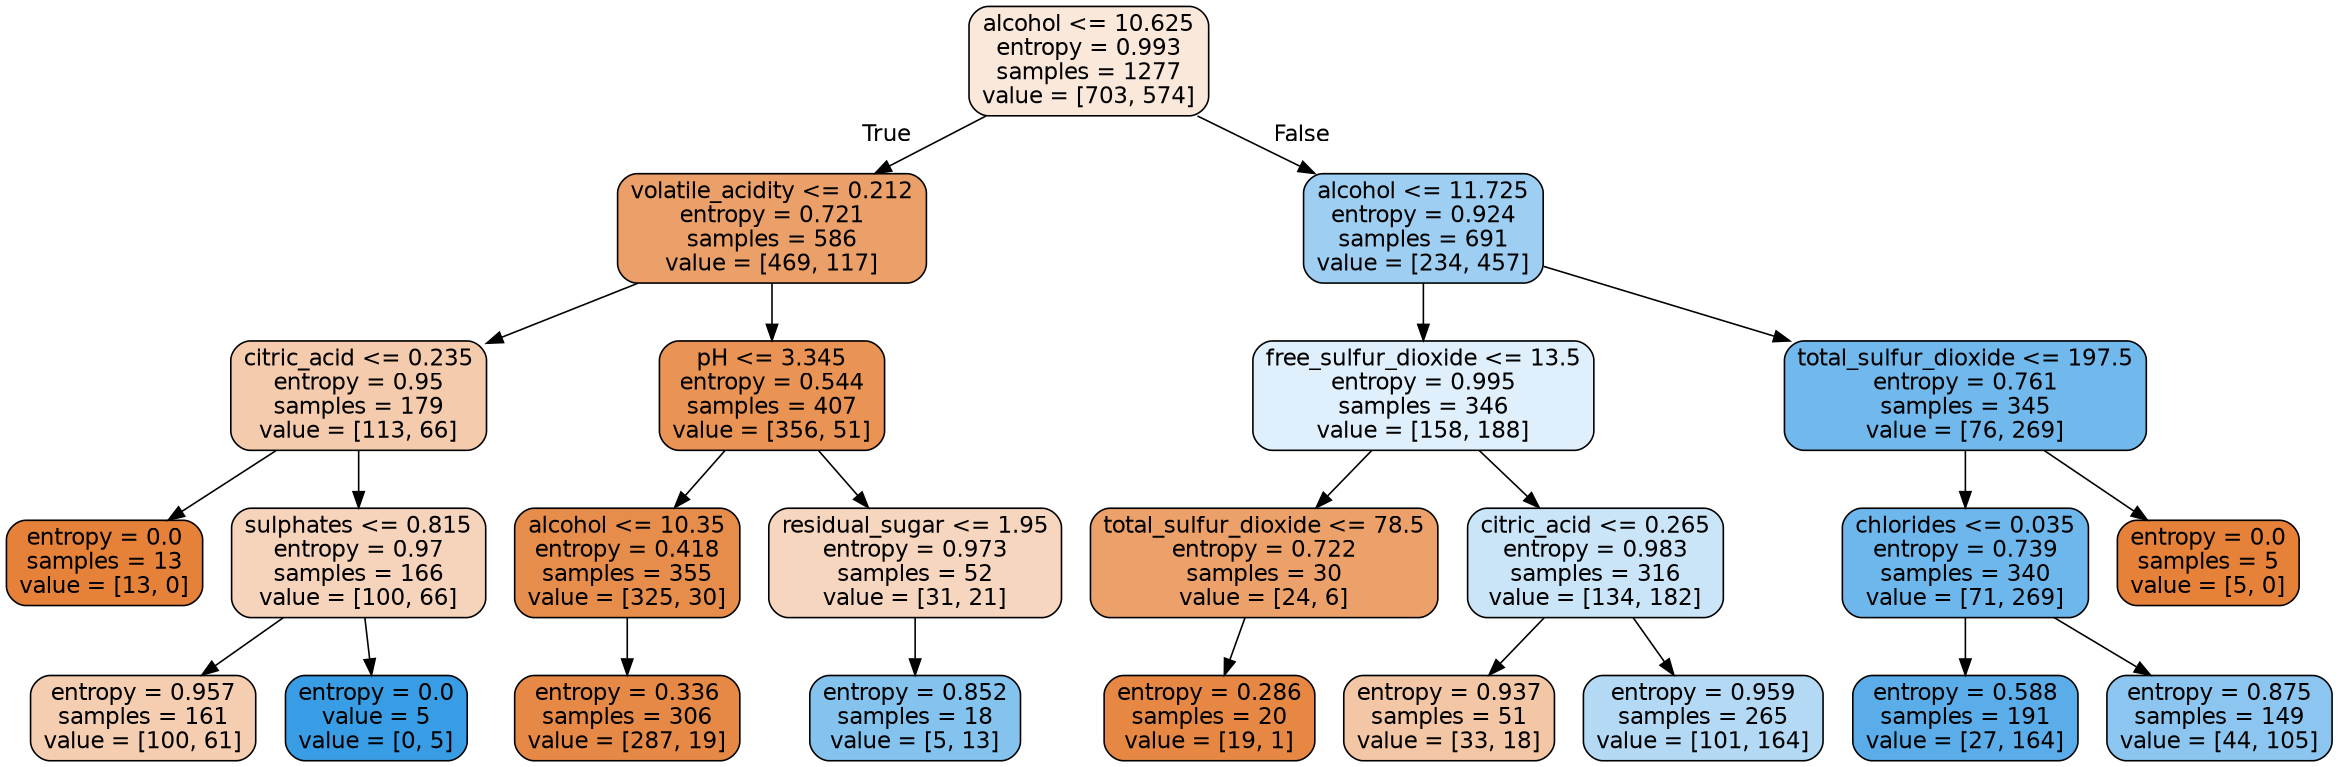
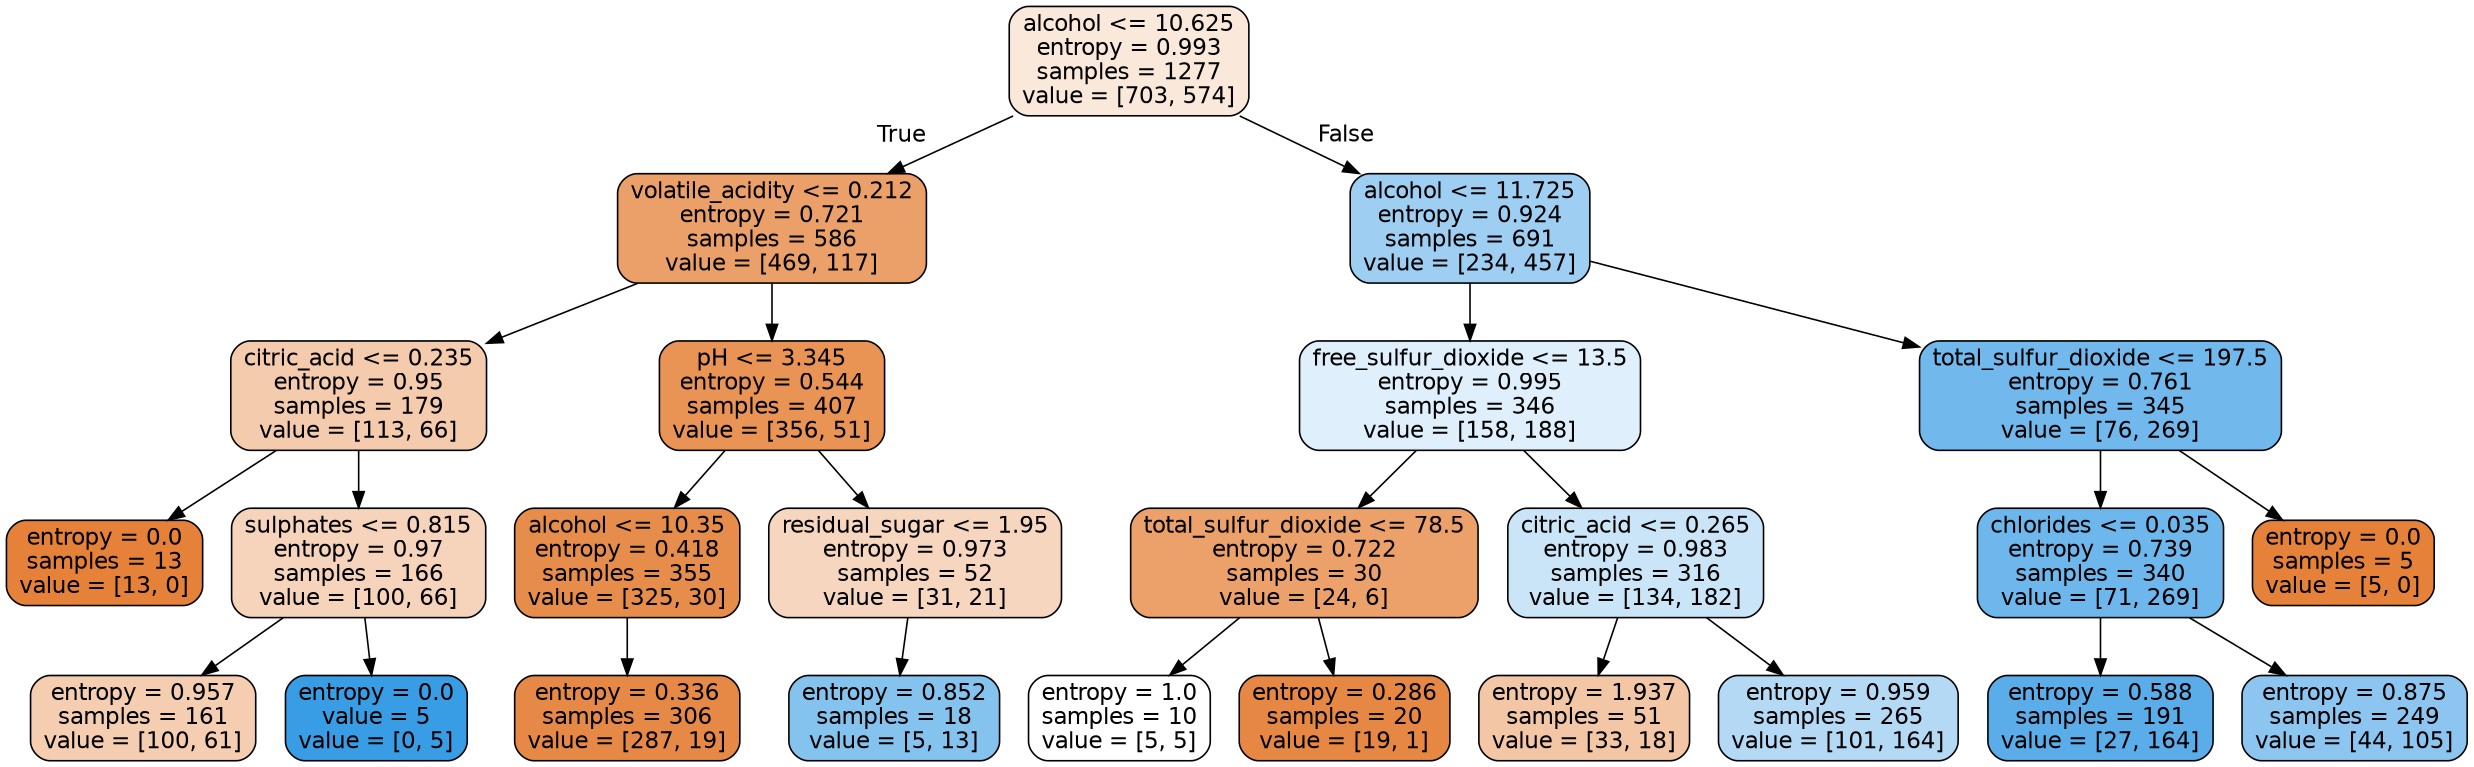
none -> (1119, 718)
(1449, 718) -> (1584, 718)
(2220, 718) -> (2355, 718)
